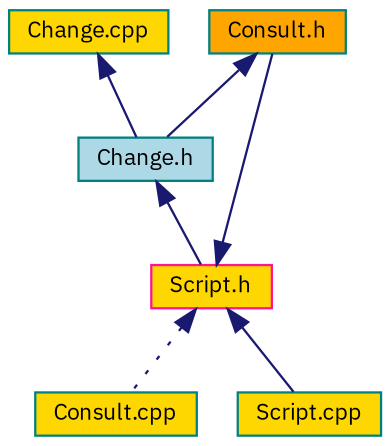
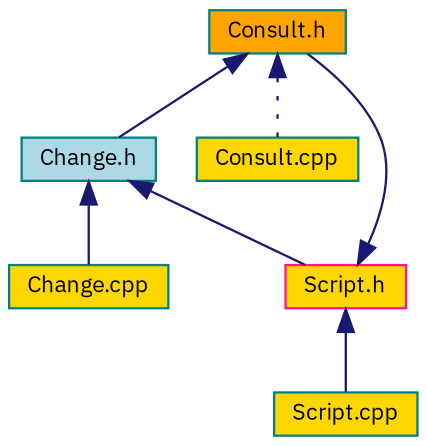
(122, 106) -> (89, 235)
(157, 360) -> (278, 107)
